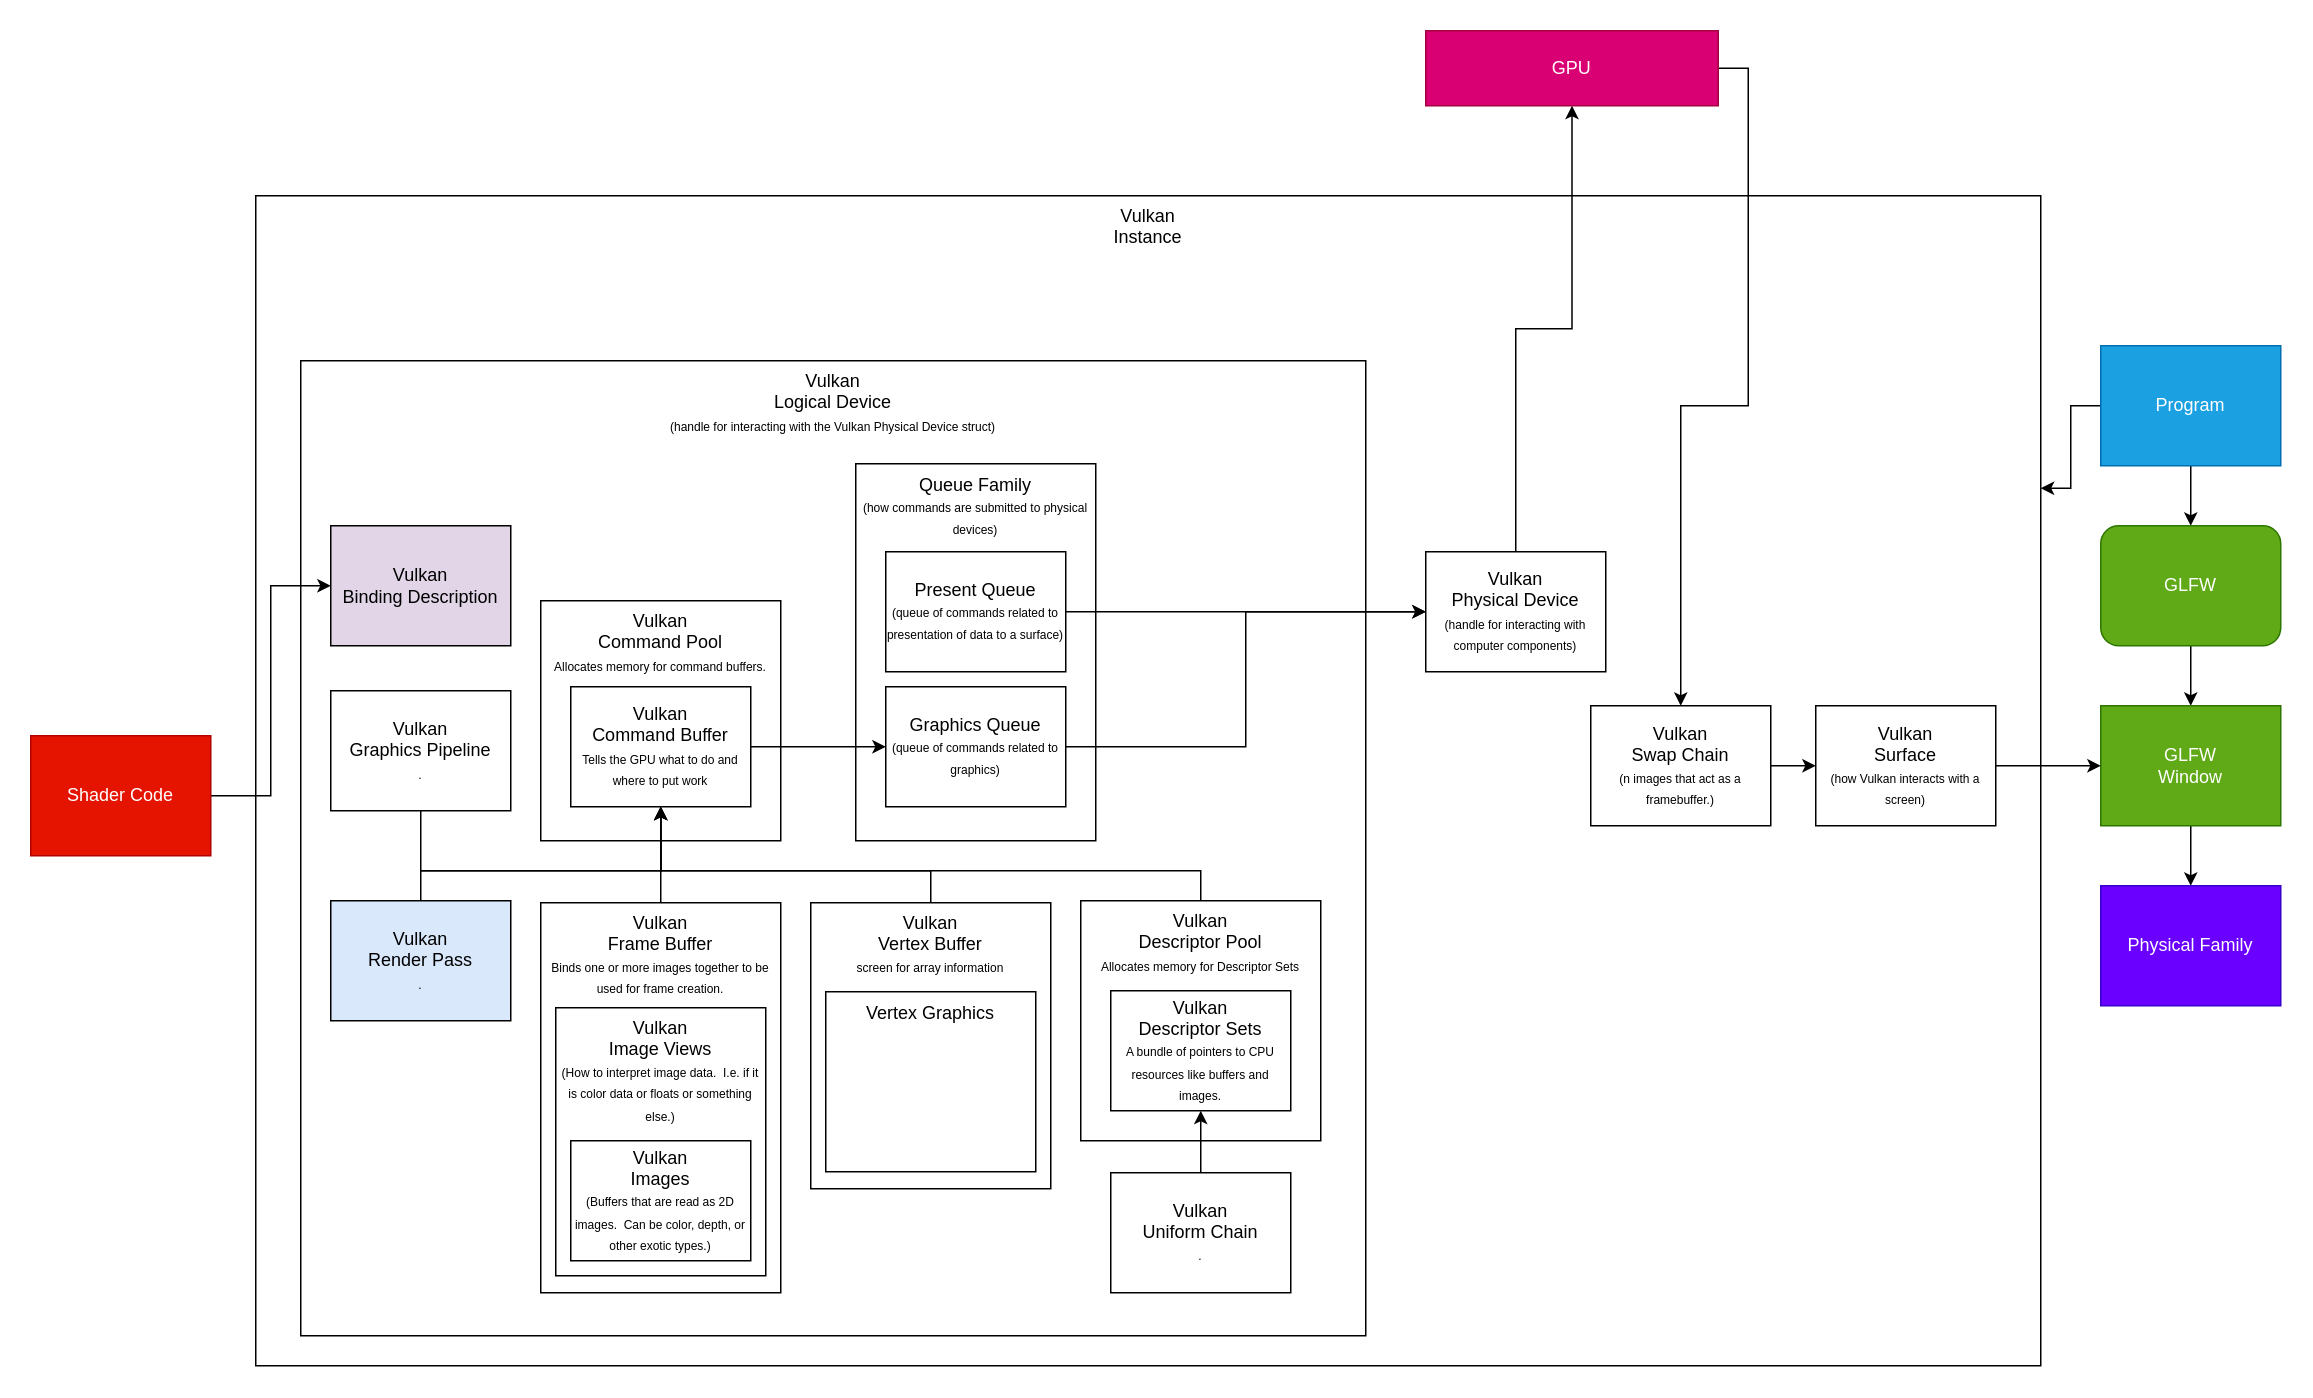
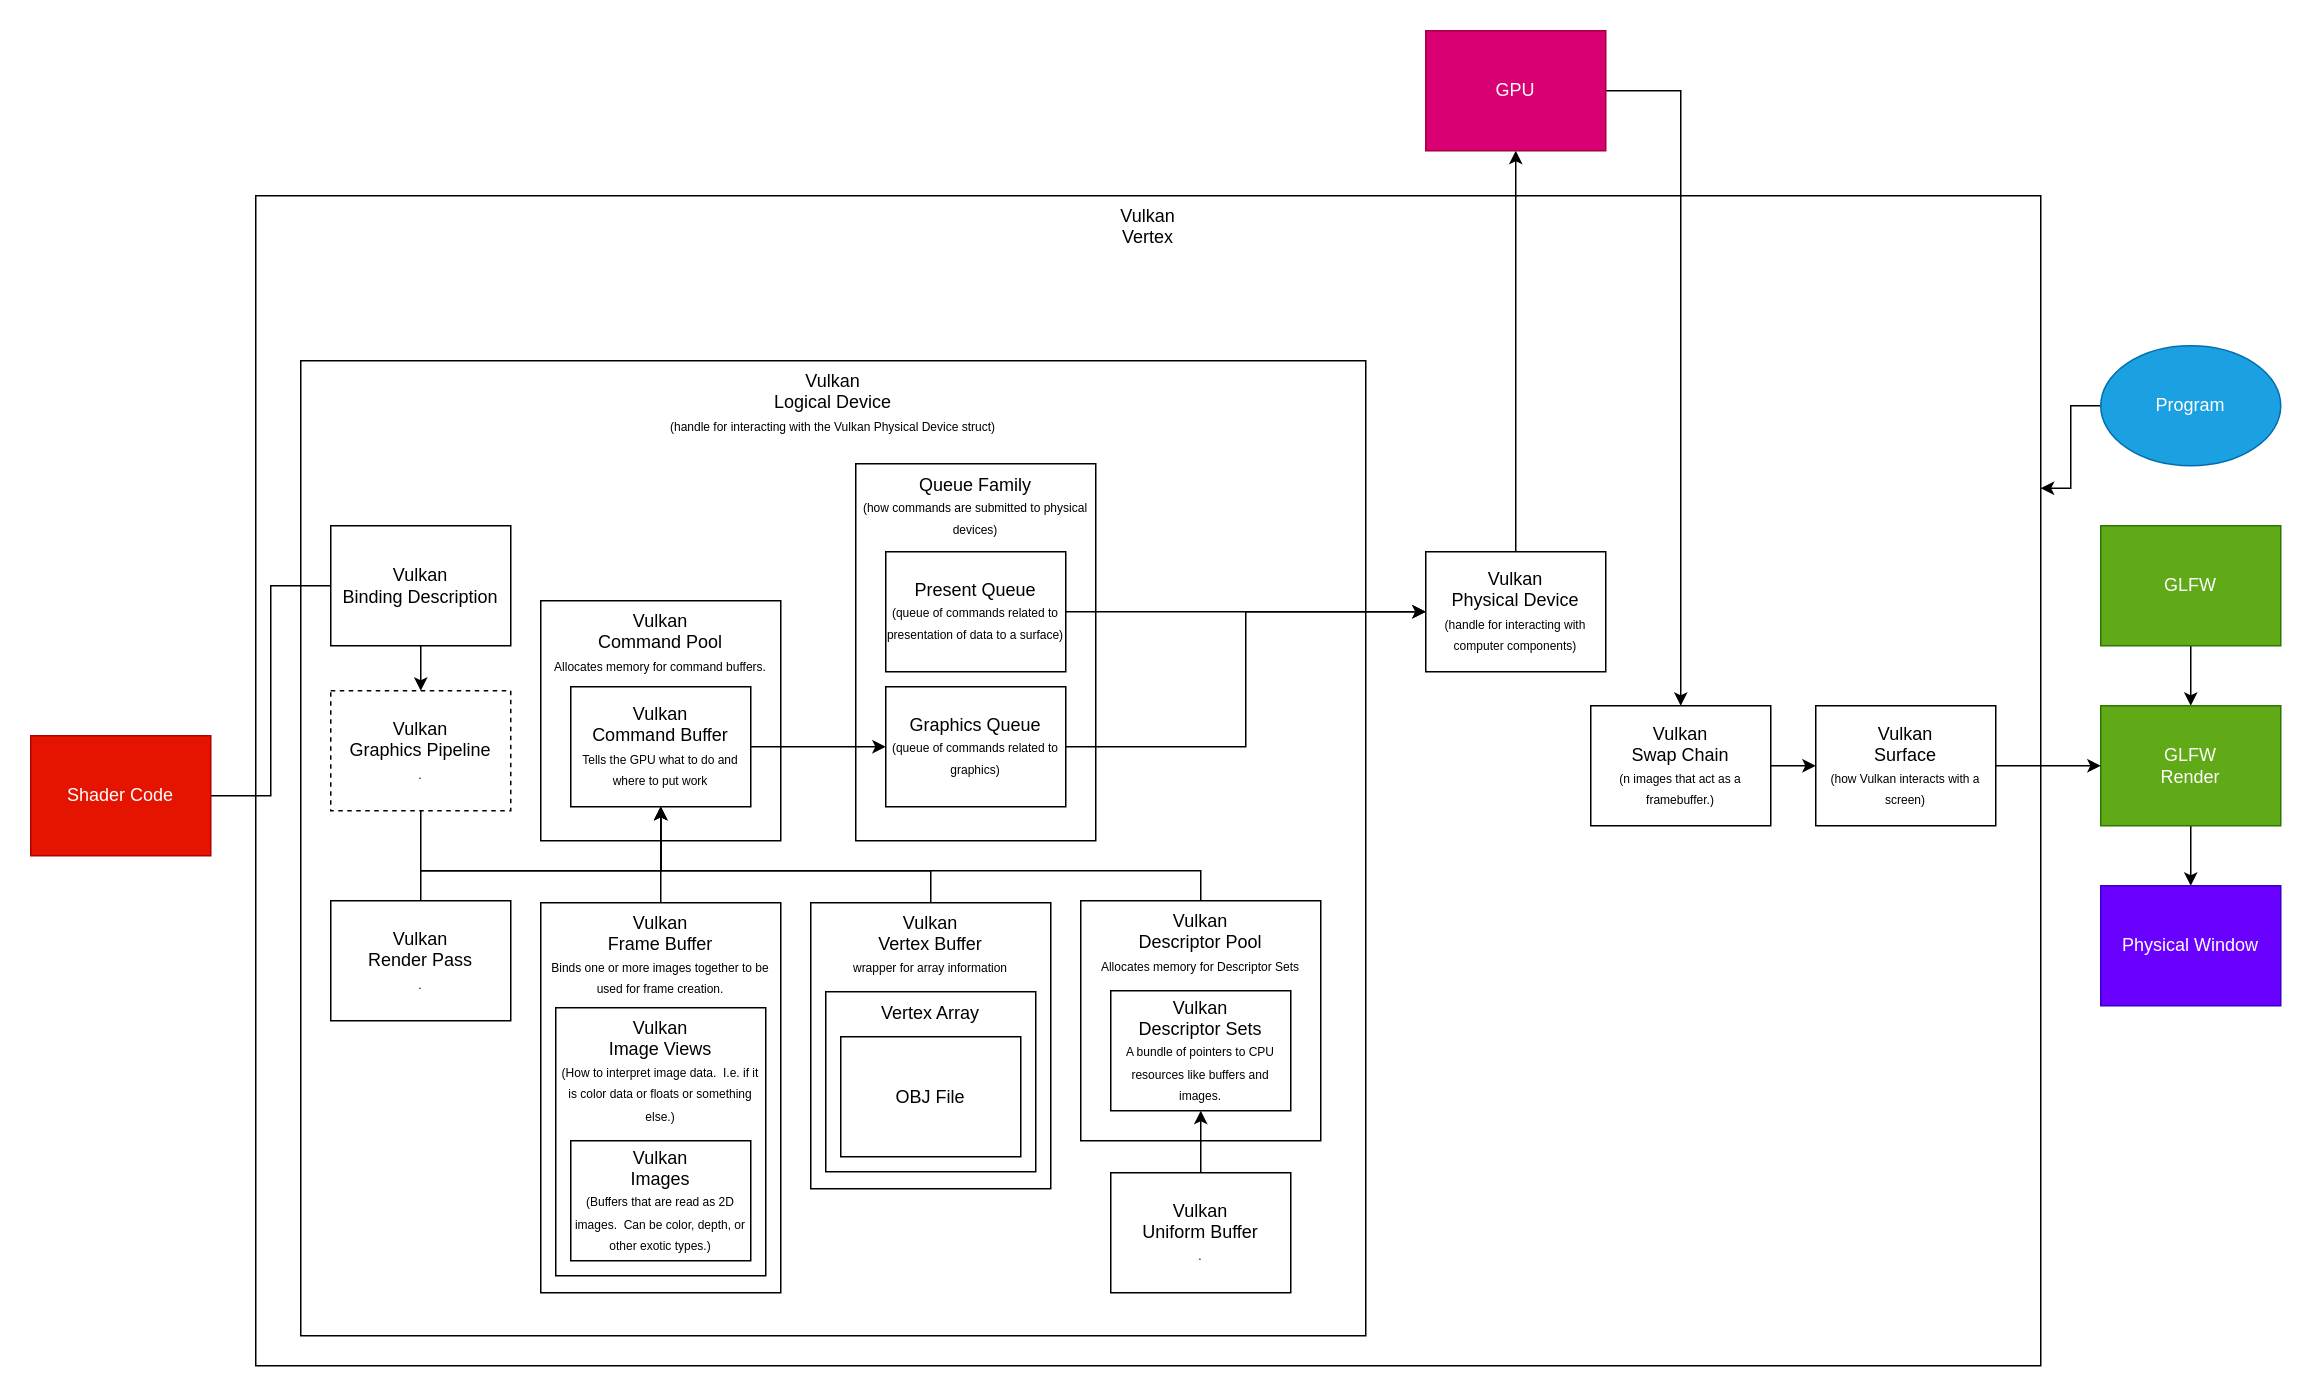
(1572, 68) -> (1516, 91)
(1148, 228) -> (1148, 228)
(2191, 406) -> (2191, 406)
(2191, 491) -> none
(319, 586) -> (323, 586)
(421, 586) -> (421, 586)
(2191, 586) -> (2191, 586)
none -> (421, 663)
(421, 751) -> (421, 751)
(2191, 766) -> (2191, 766)
(2191, 946) -> (2191, 946)
(931, 956) -> (931, 956)
(421, 961) -> (421, 961)
(931, 1014) -> (931, 1014)
none -> (931, 1097)
(1201, 1232) -> (1201, 1232)
